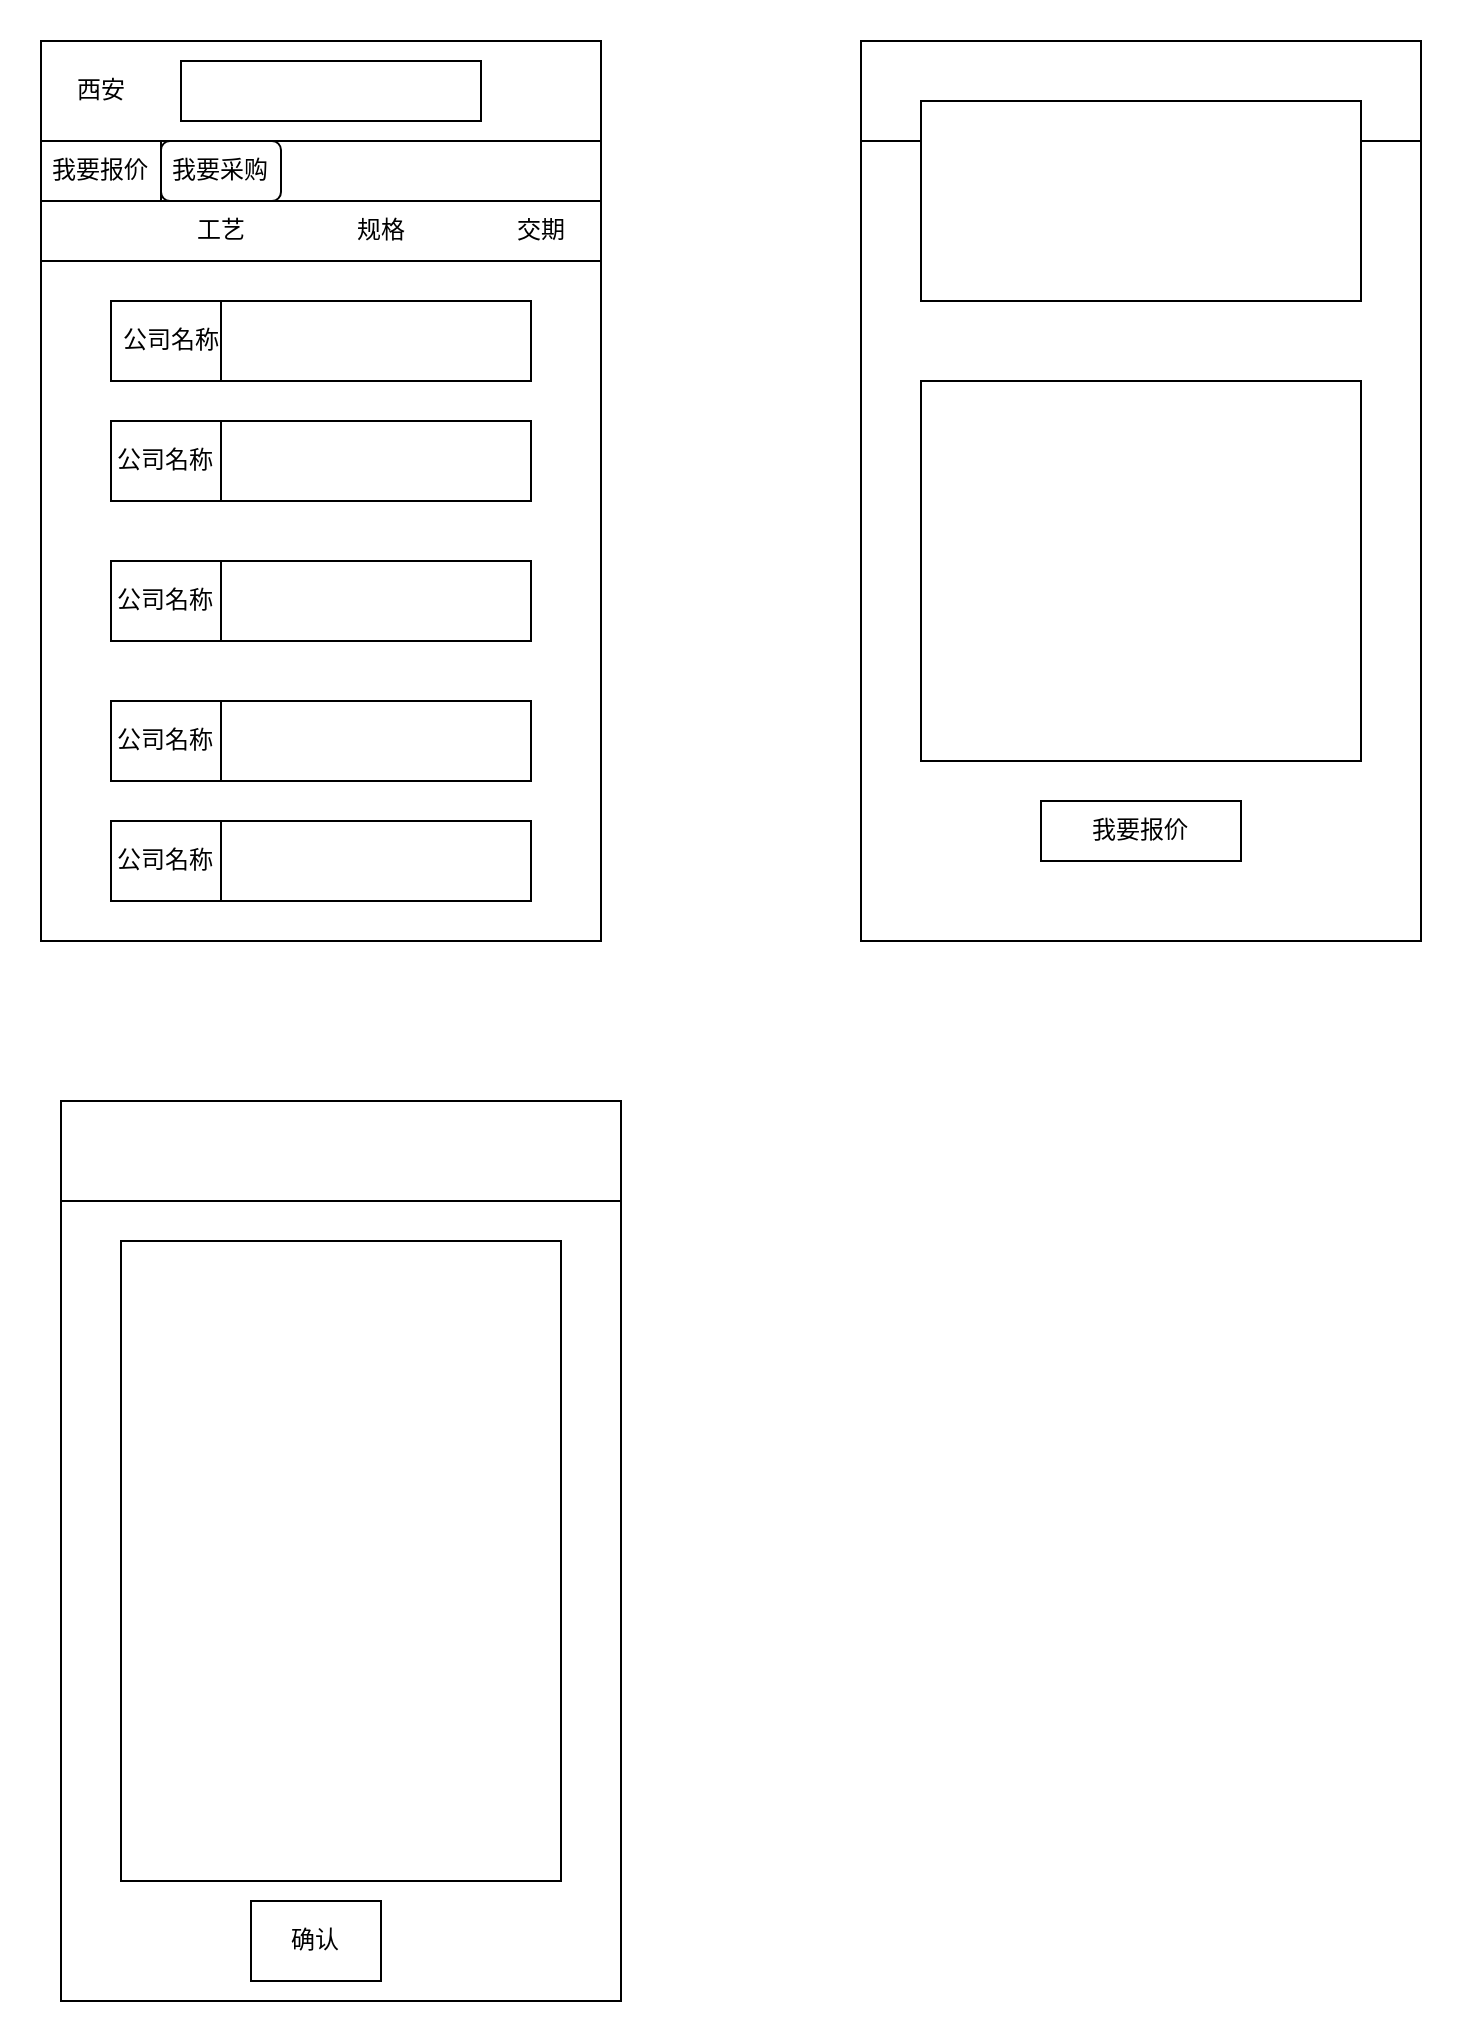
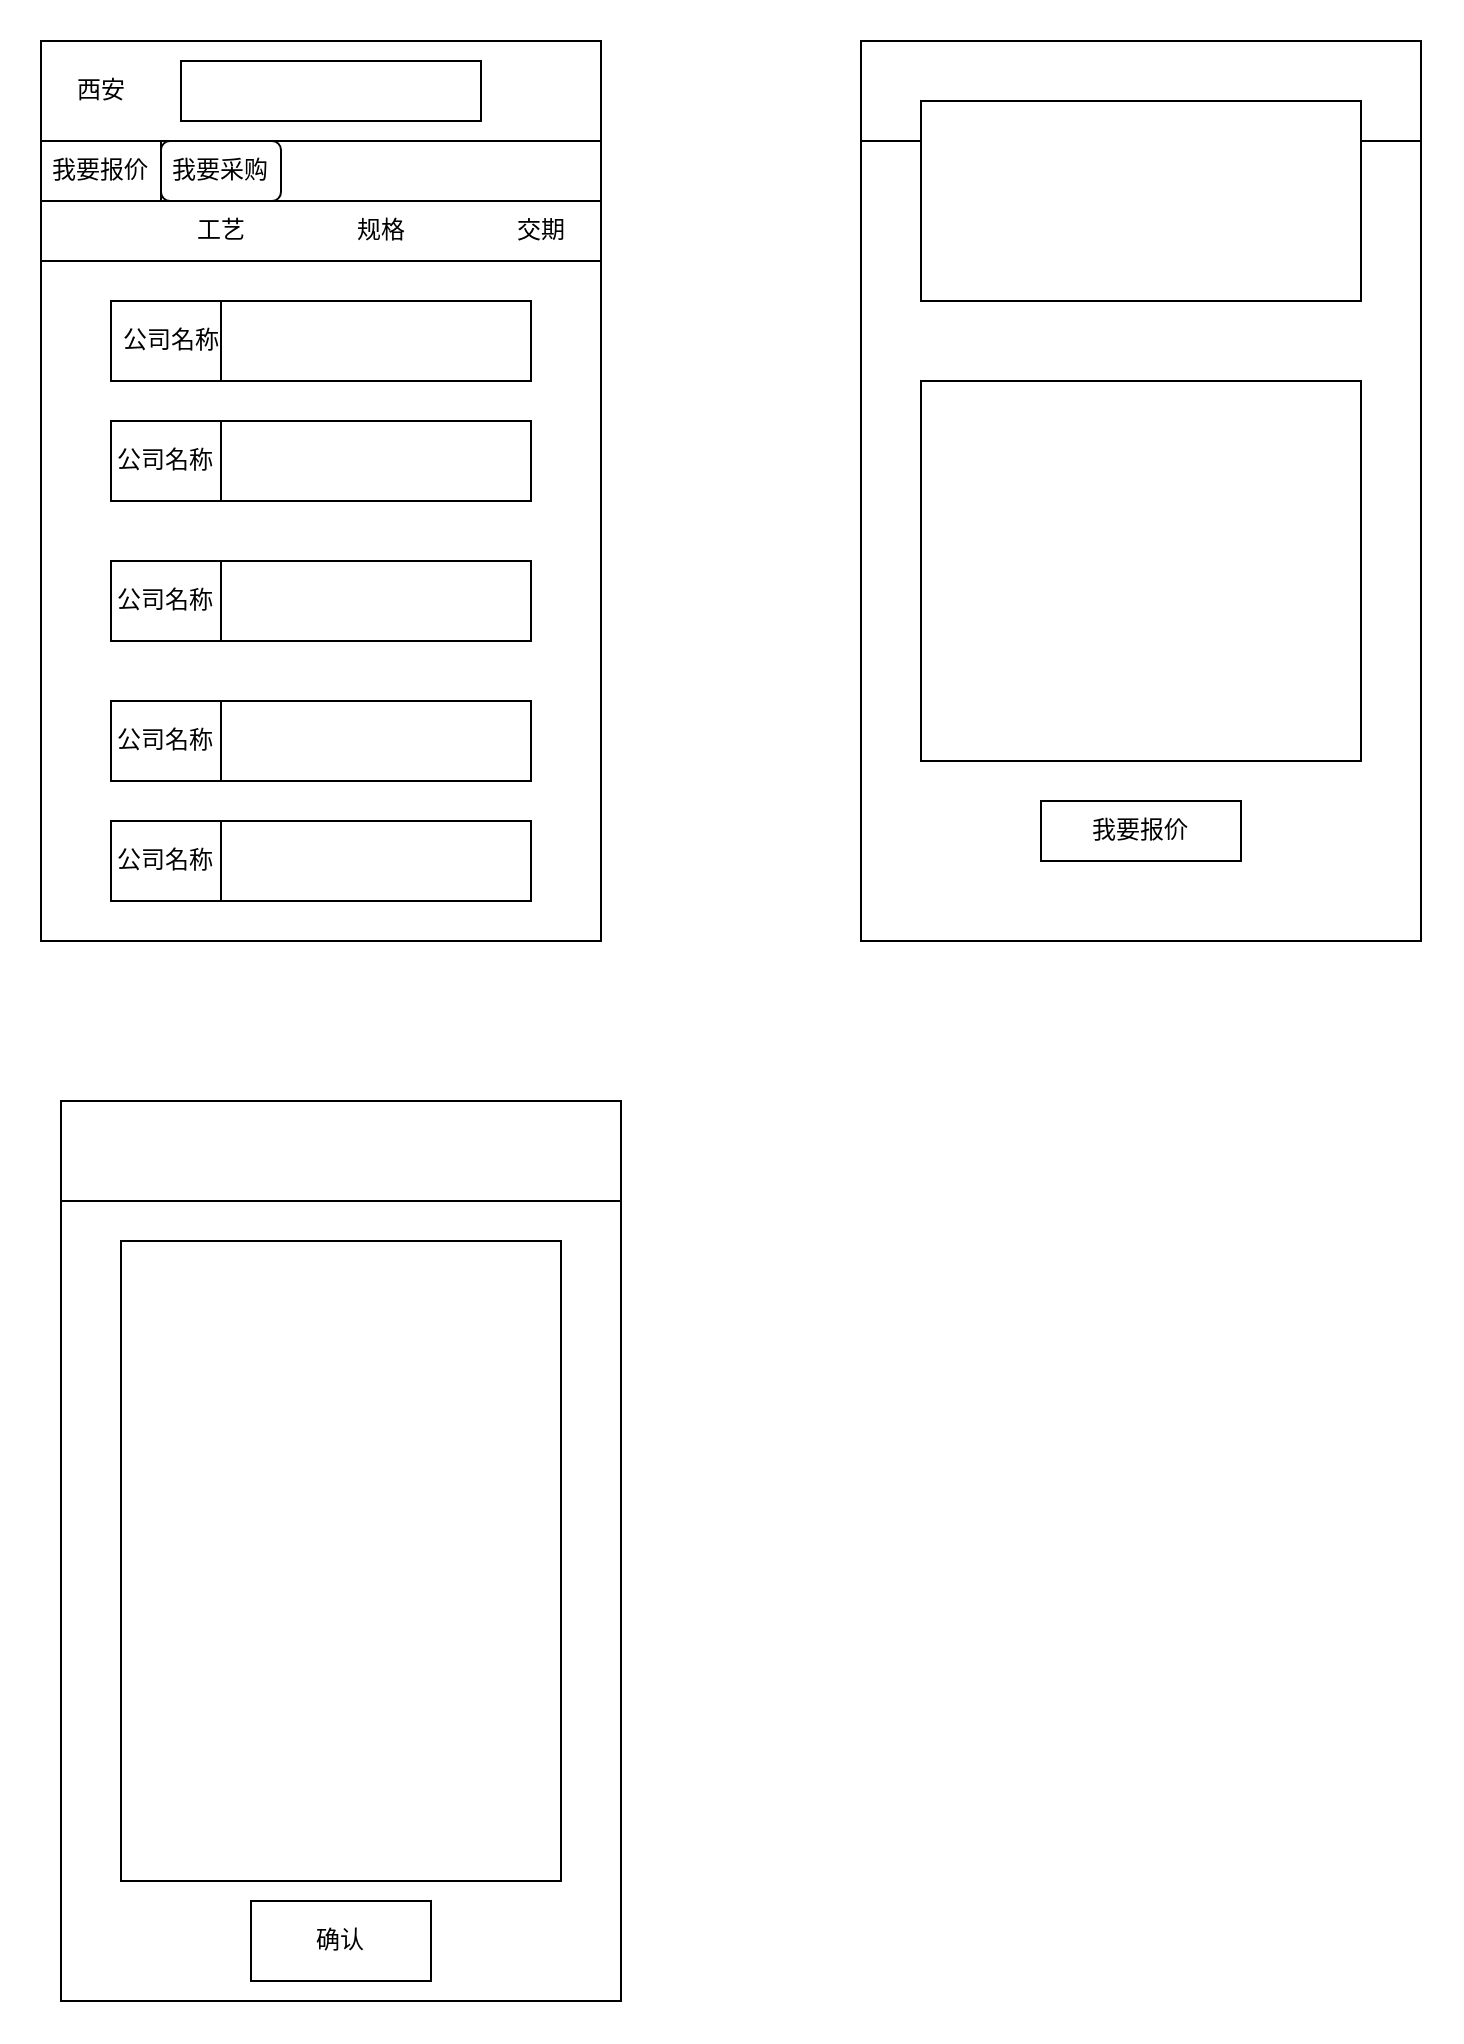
(316, 1941) -> (341, 1941)
